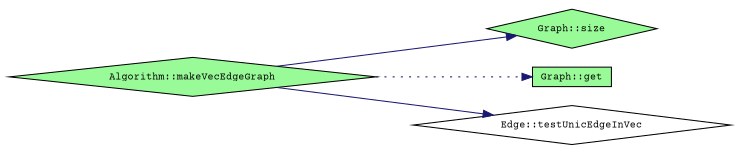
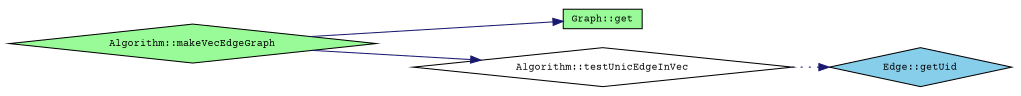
(572, 29) -> none
none -> (920, 67)
(449, 77) -> (432, 29)
(572, 125) -> (603, 67)
